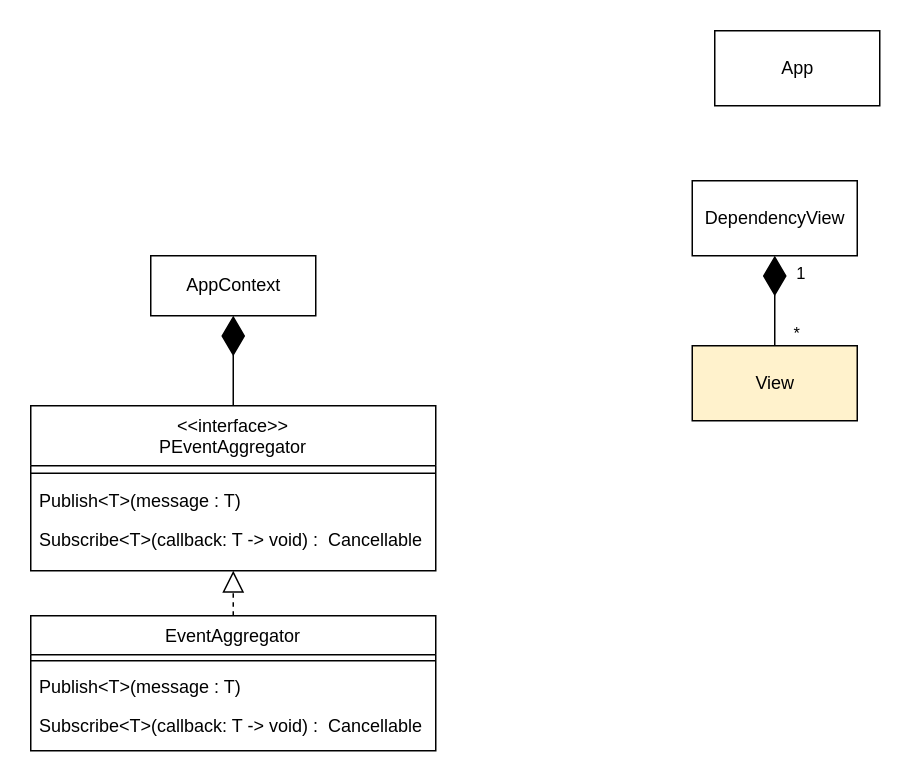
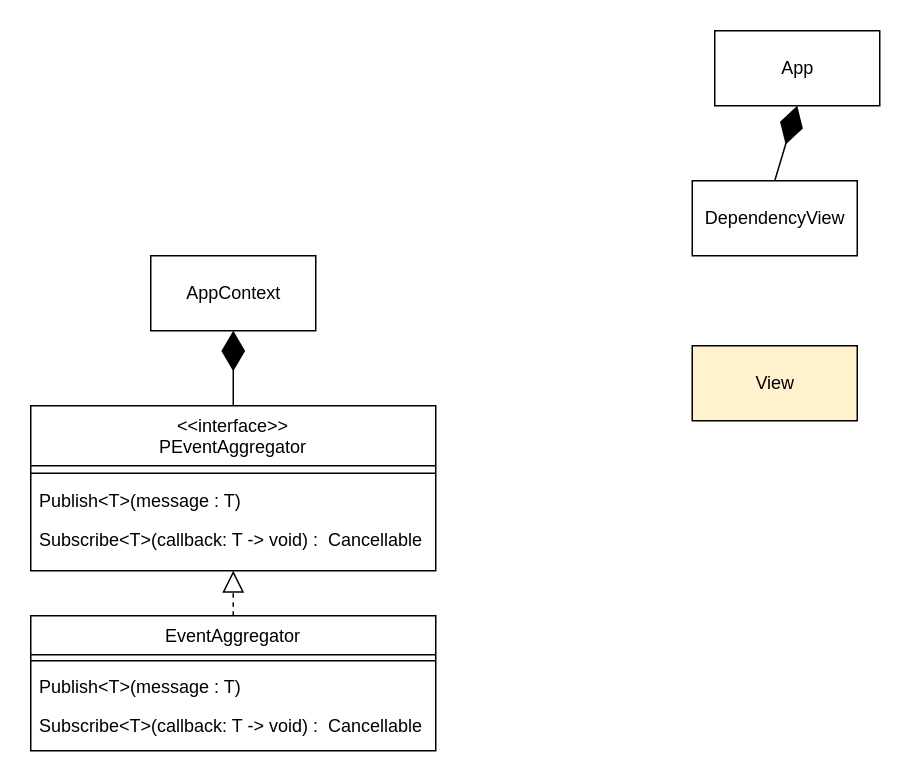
none -> (780, 162)
(233, 286) -> (233, 293)
(775, 321) -> none
